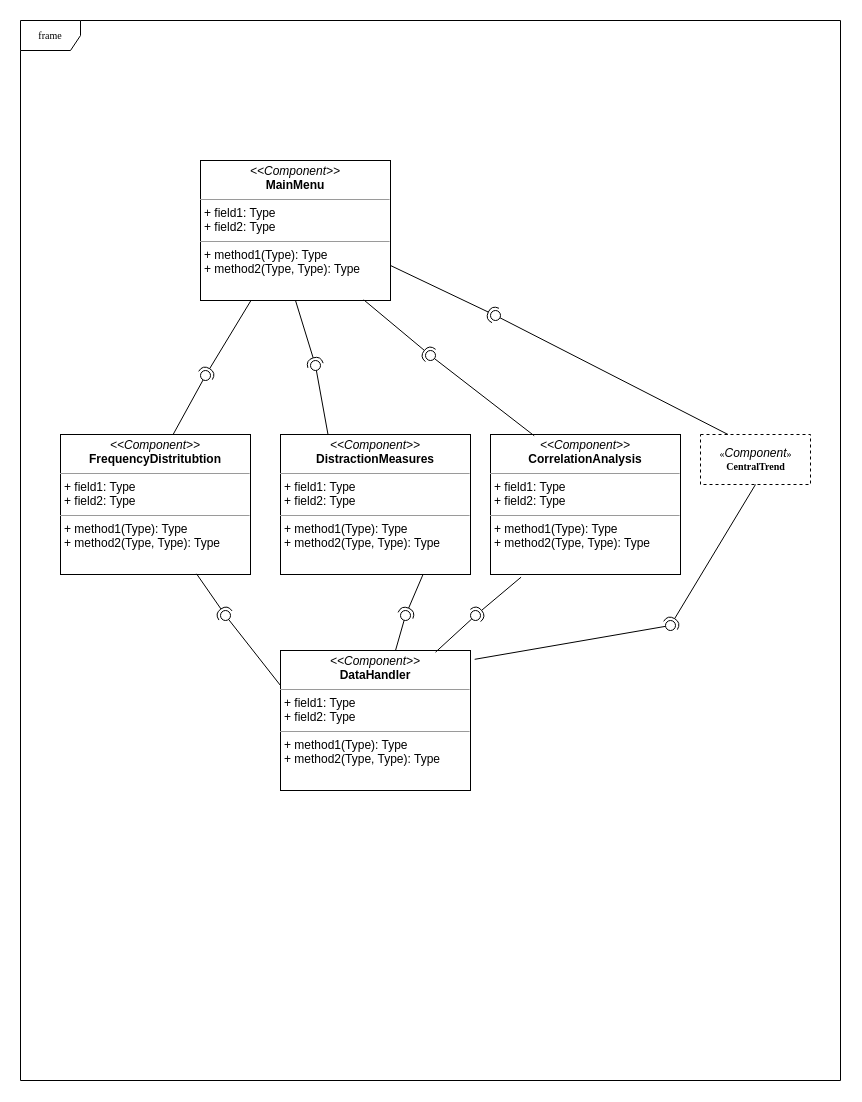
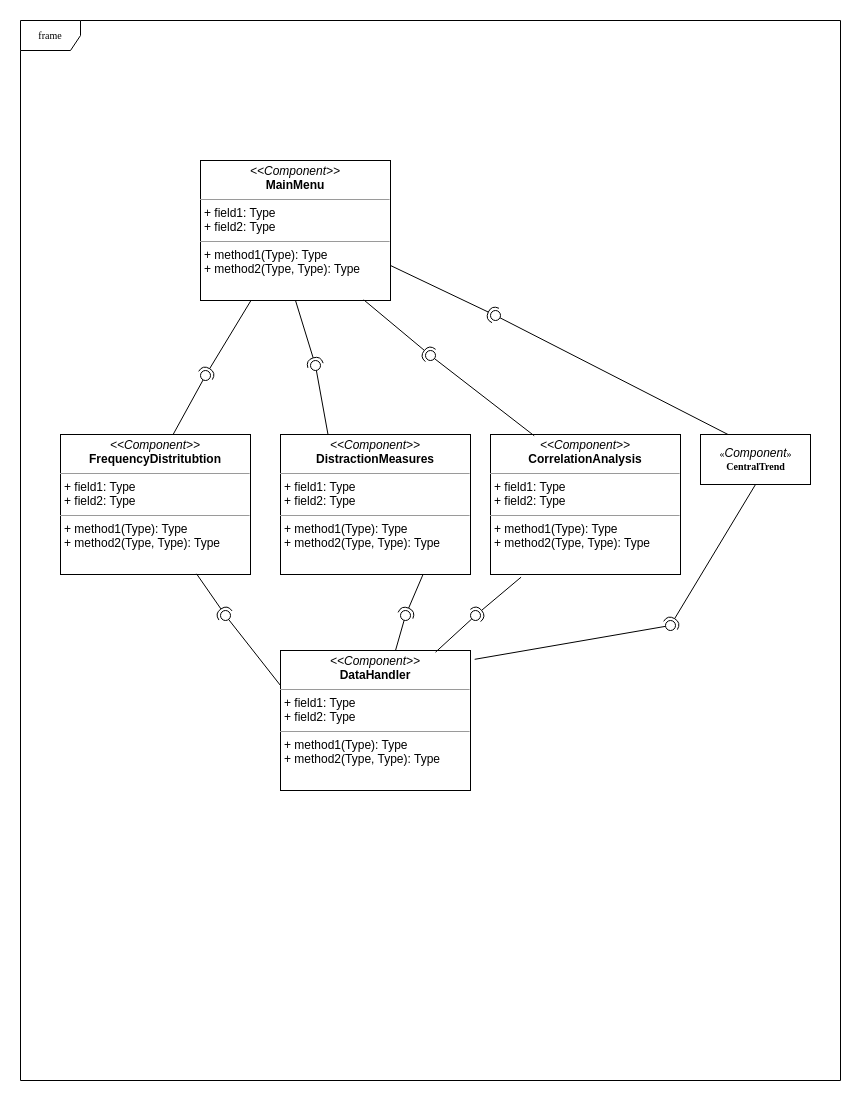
(756, 460) -> (756, 460)
